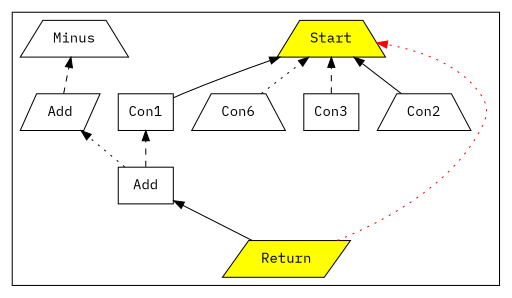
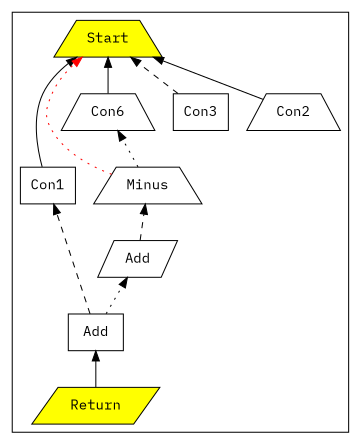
(281, 79) -> (108, 80)
(470, 146) -> (52, 130)
none -> (130, 153)
